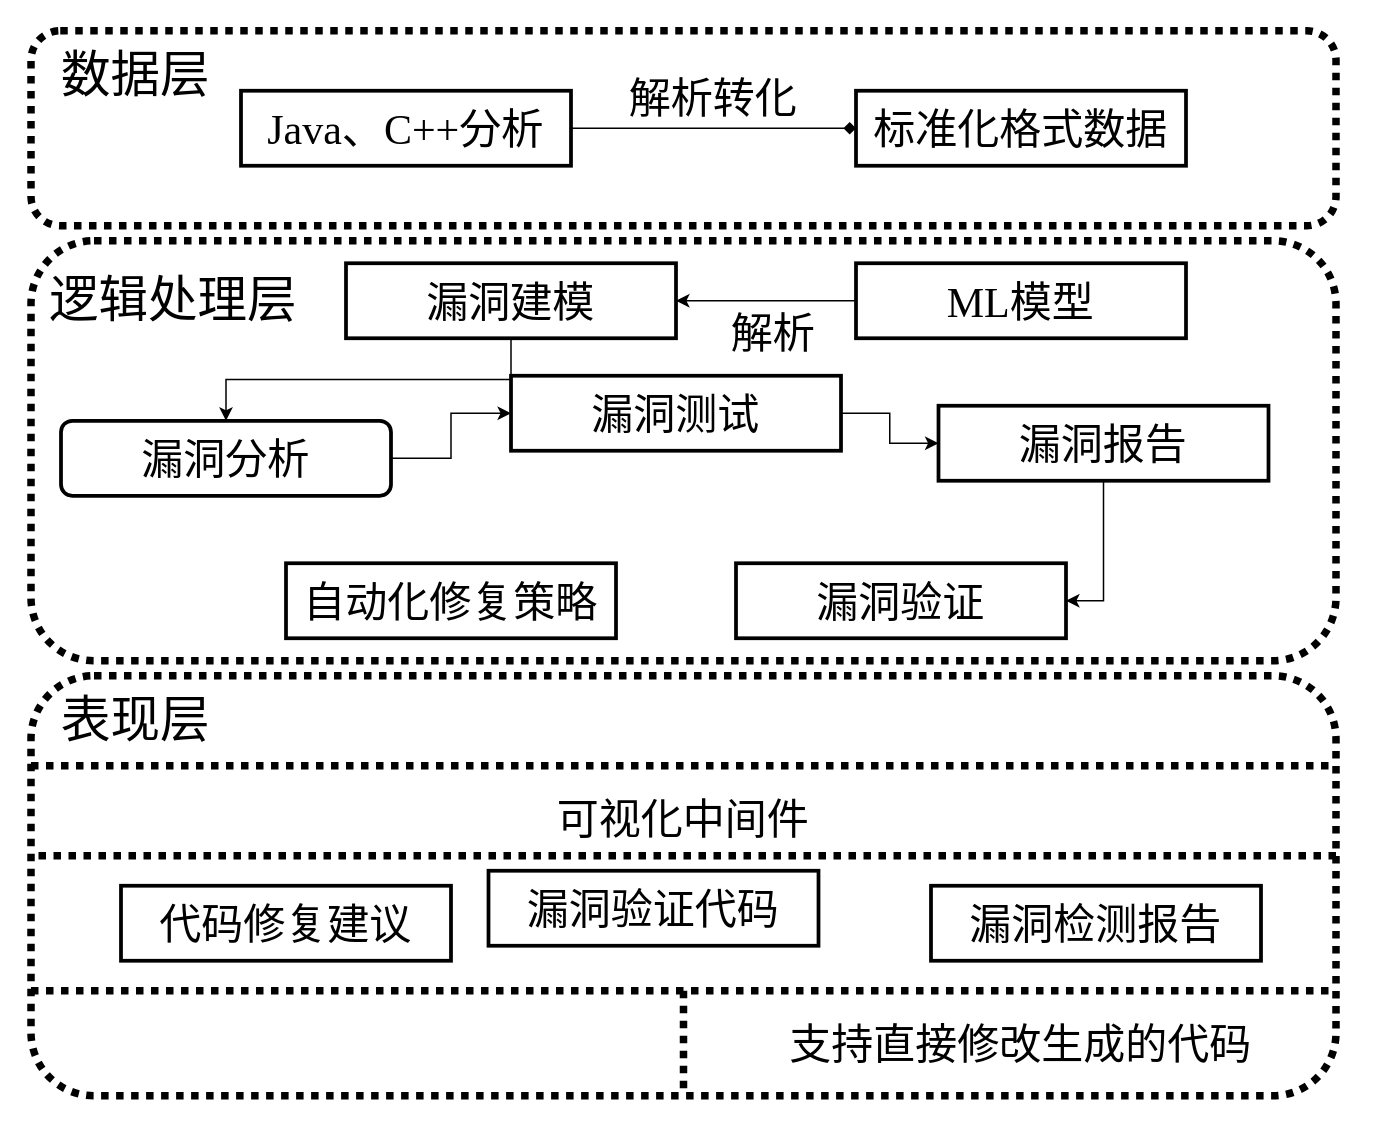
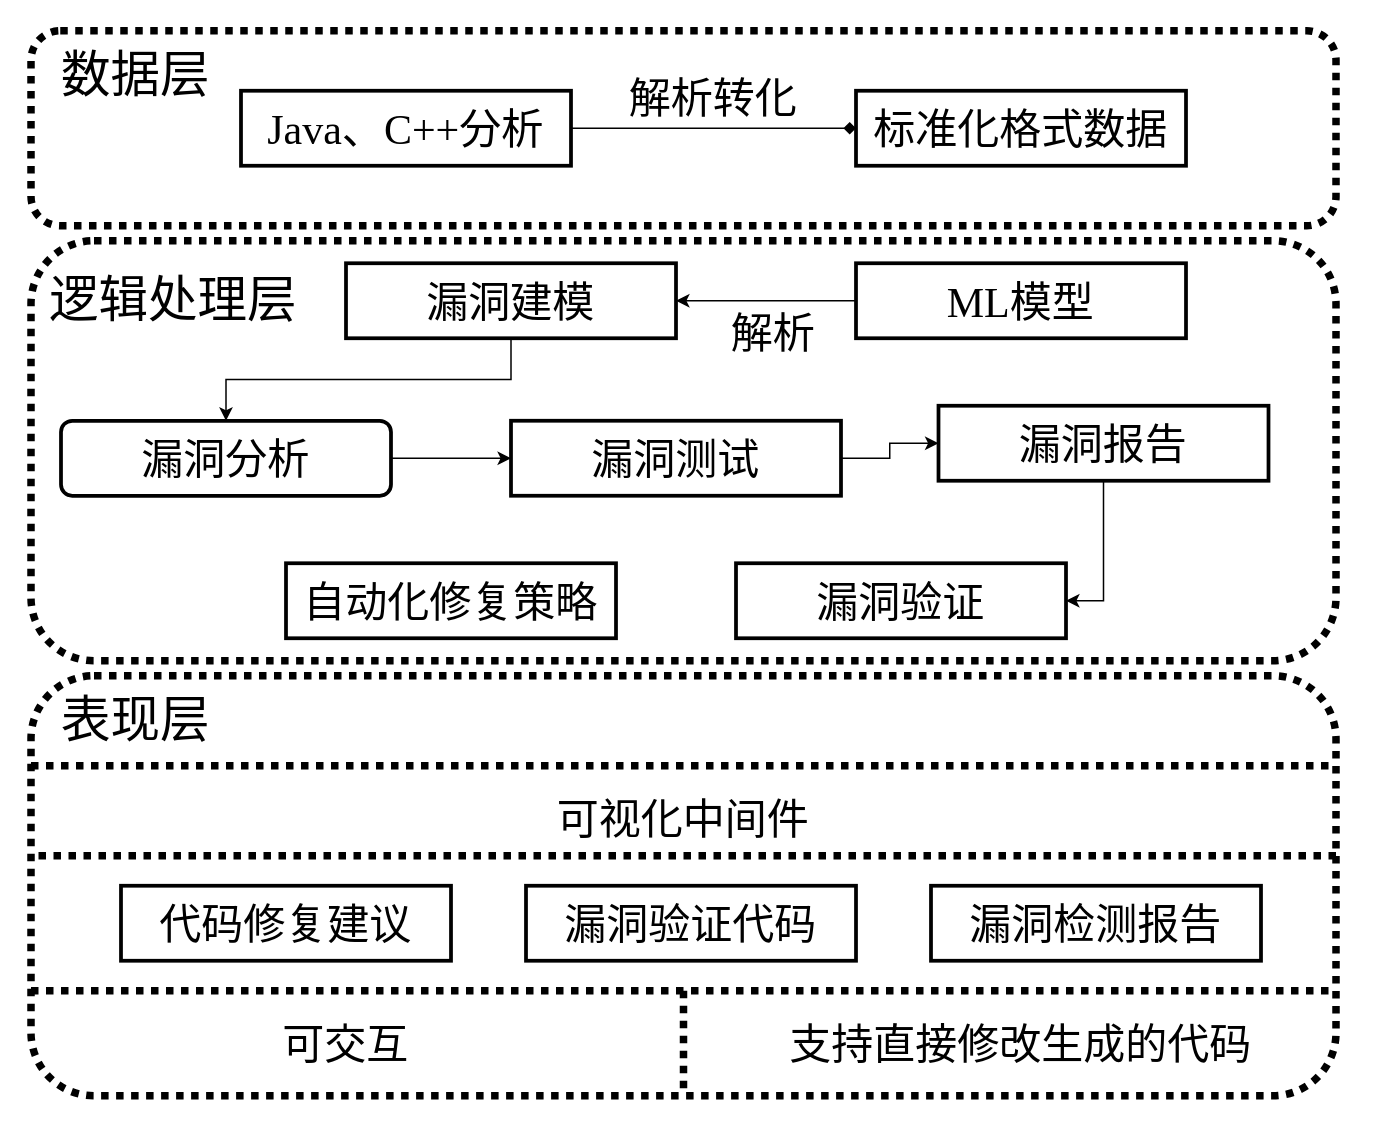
(676, 413) -> (676, 458)
(653, 908) -> (691, 923)
none -> (346, 1043)
